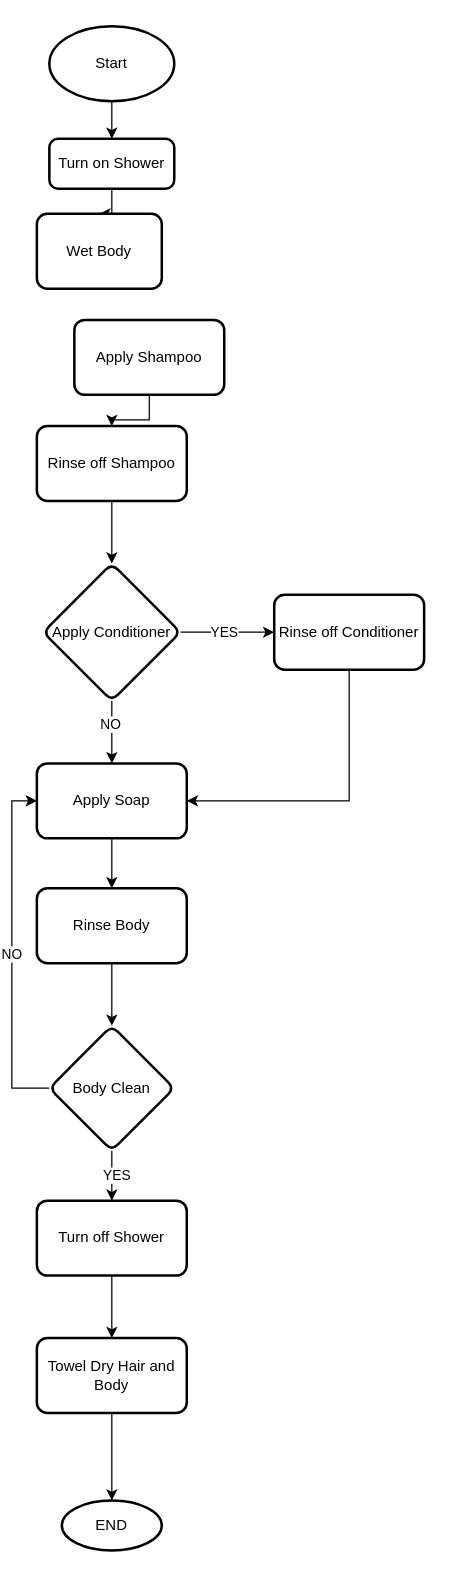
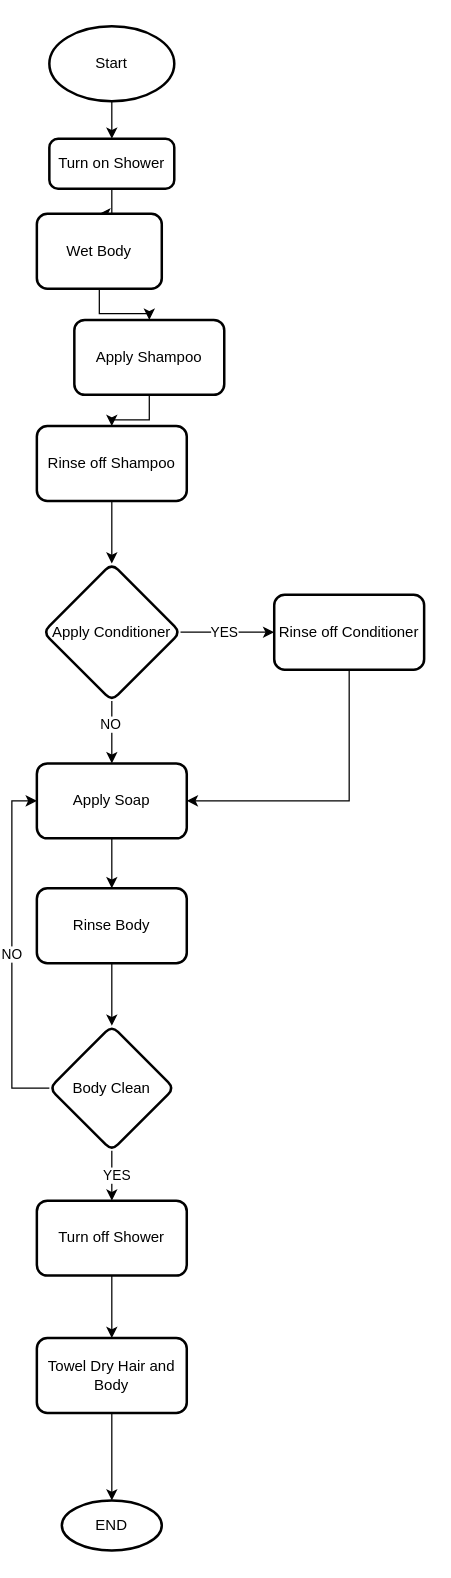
none -> (112, 313)
